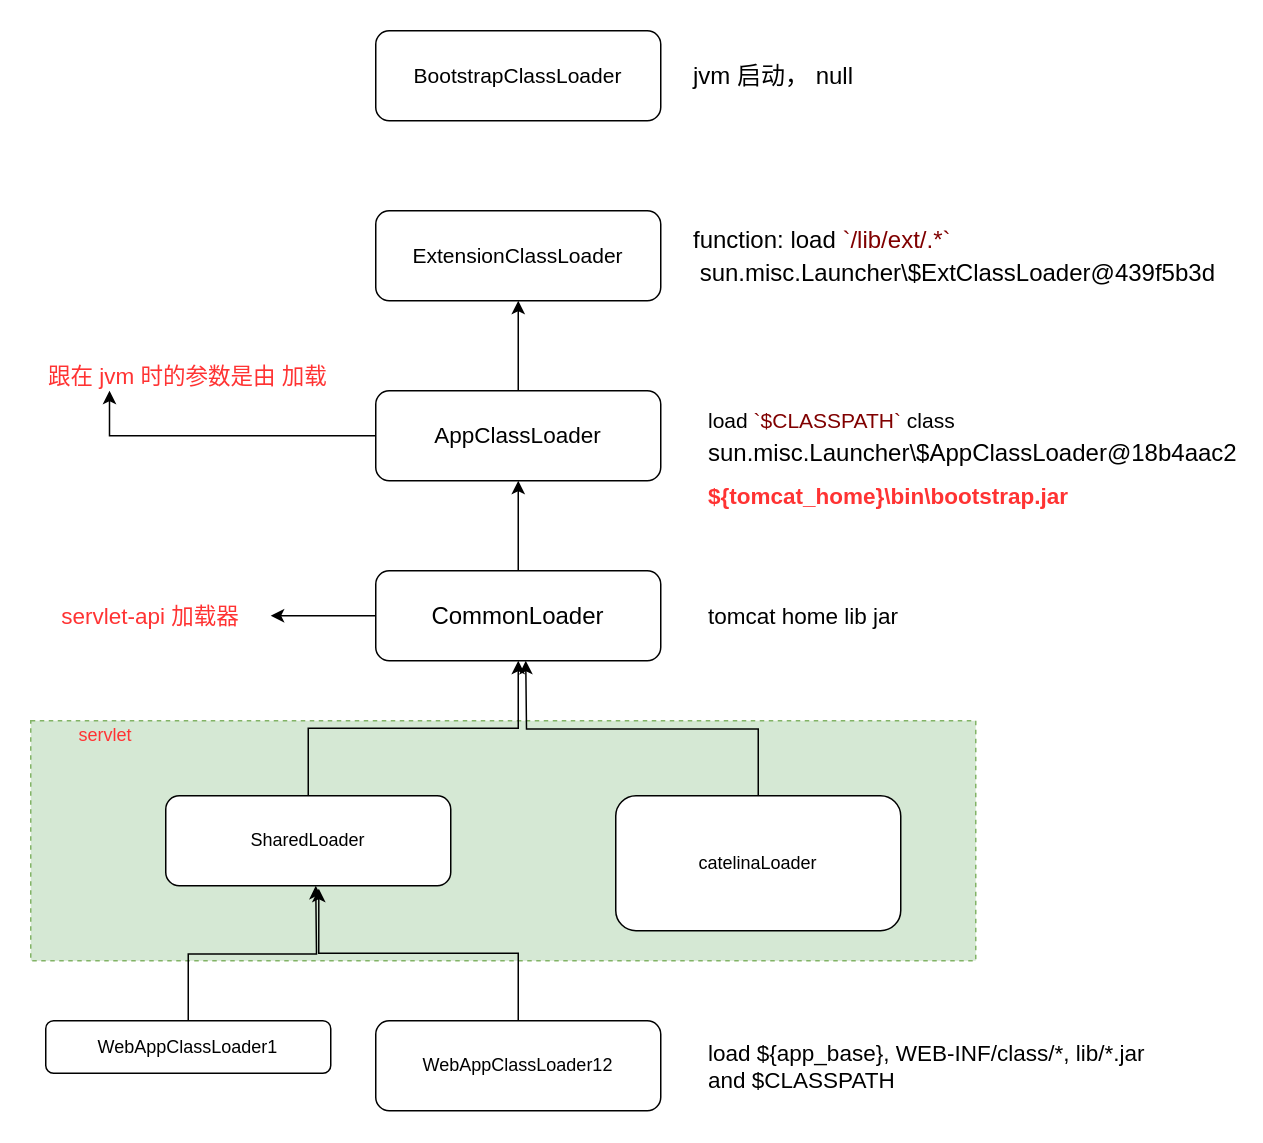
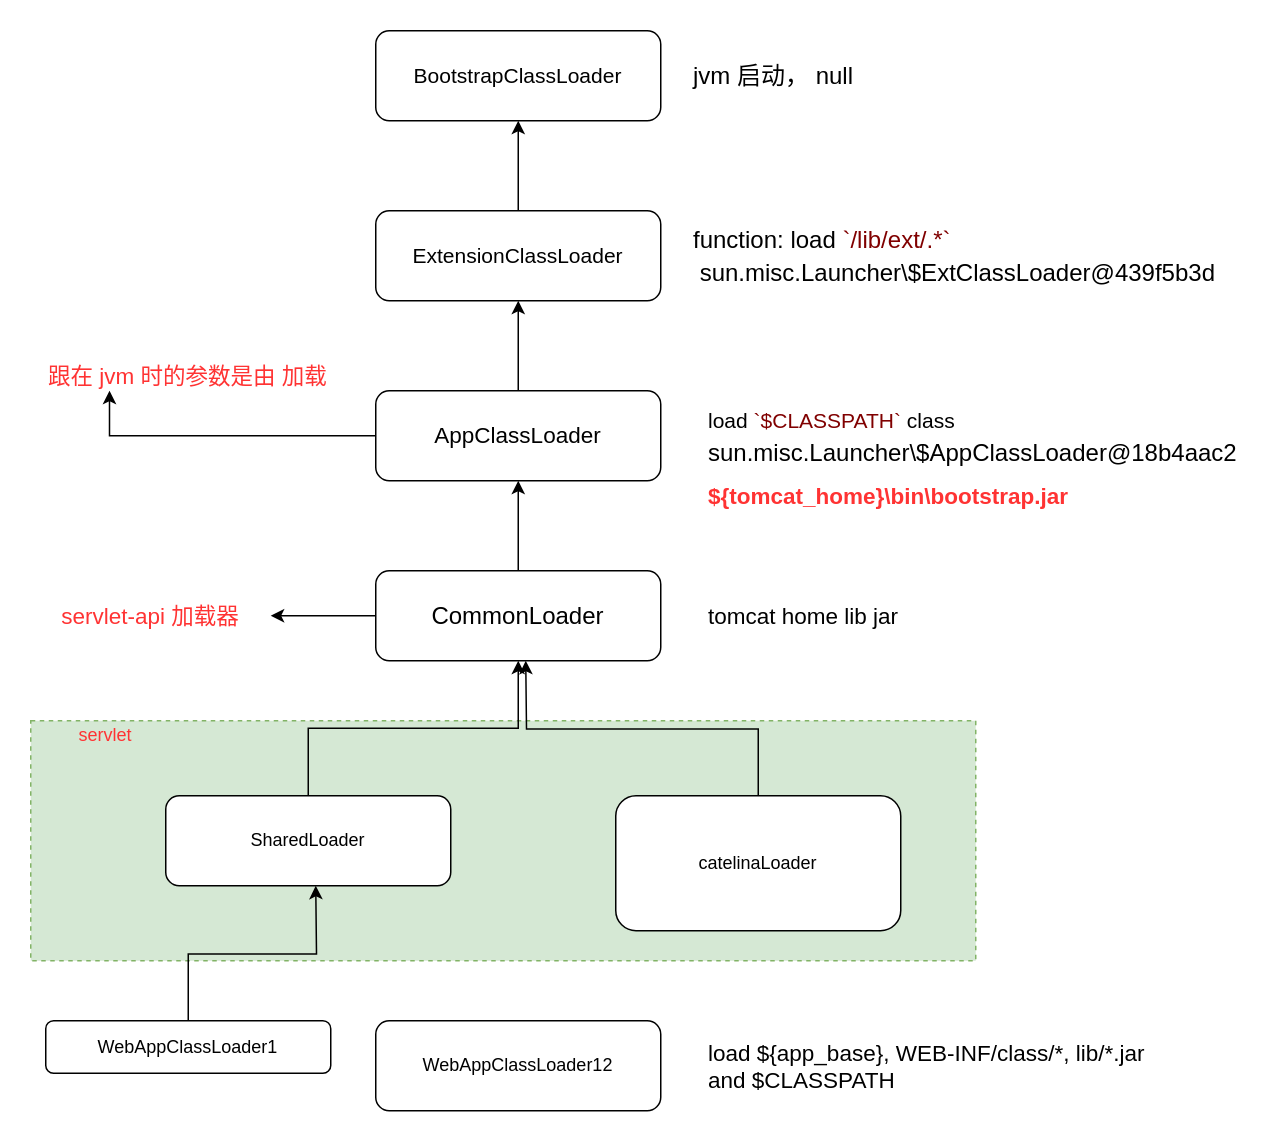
none -> (518, 171)
(425, 953) -> none
